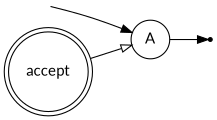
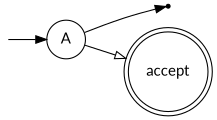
(106, 53) -> (100, 50)
